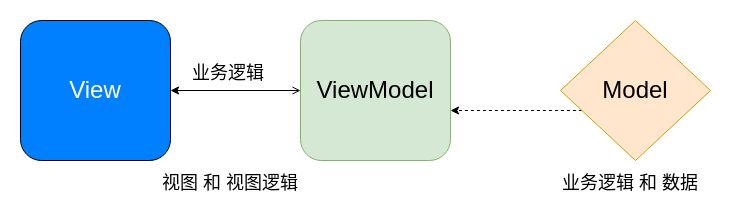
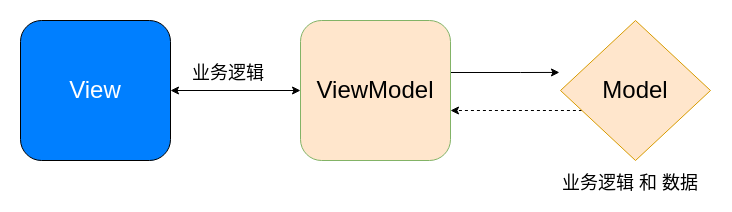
none -> (502, 73)
(294, 91) -> (292, 91)
(376, 91) -> (376, 91)
(236, 181) -> none
